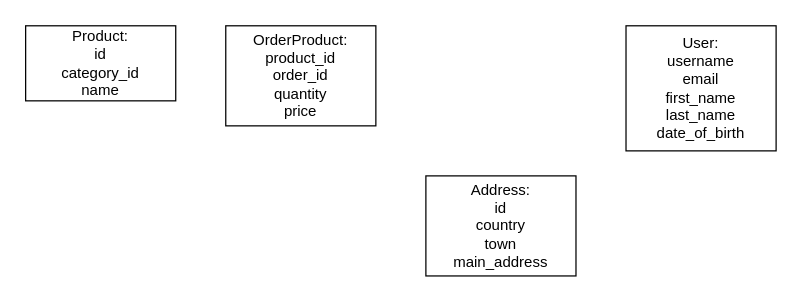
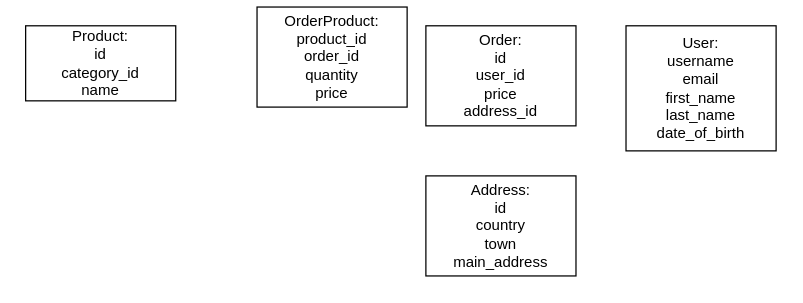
(301, 76) -> (332, 57)
none -> (501, 76)
